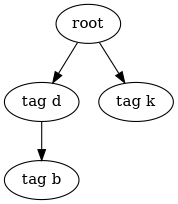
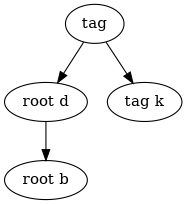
(88, 24) -> (95, 24)
(42, 102) -> (46, 102)
(42, 180) -> (46, 180)
